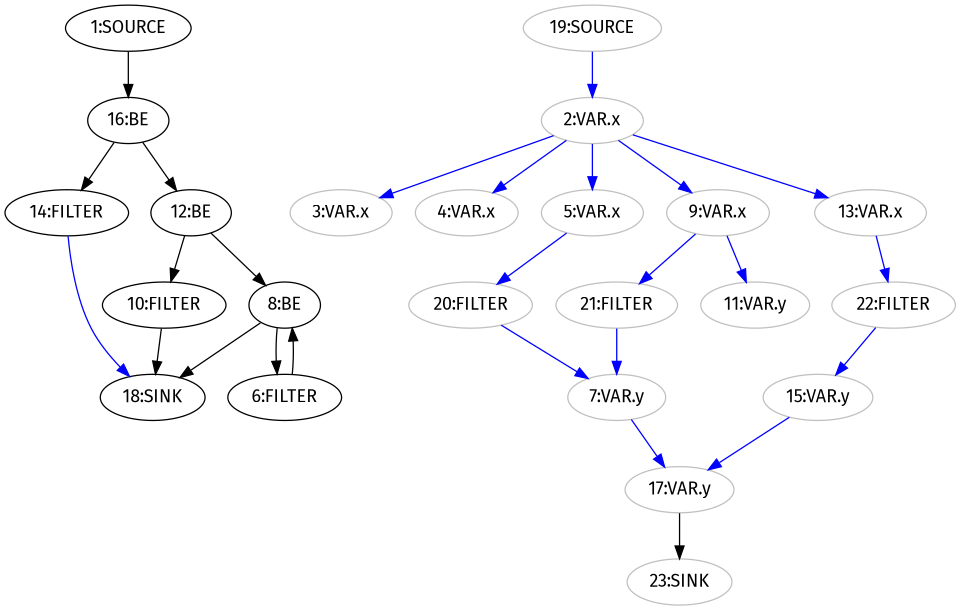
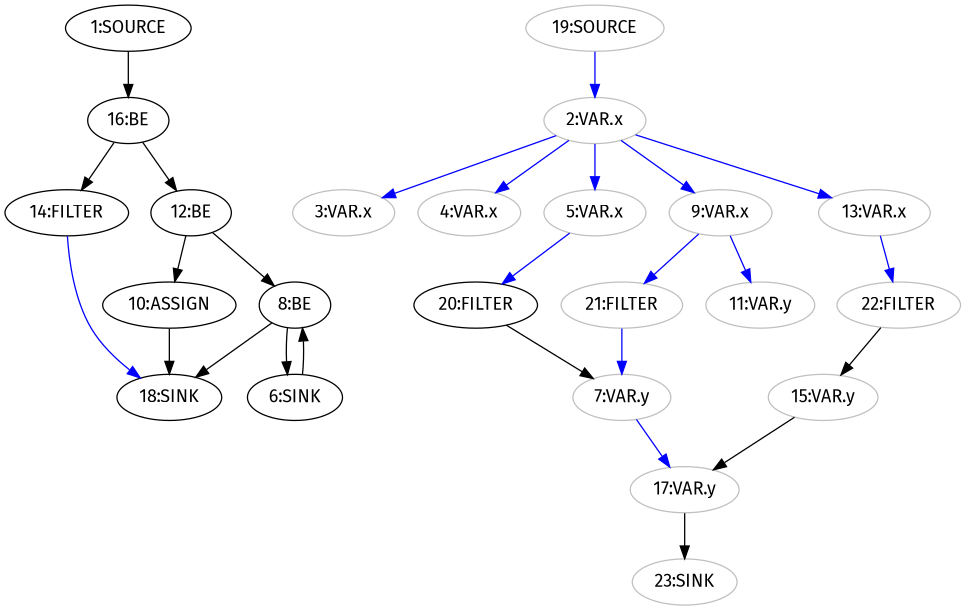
(164, 305) -> (169, 305)
(471, 305) -> (476, 305)
(860, 346) -> (865, 346)
(539, 348) -> (544, 348)
(285, 397) -> (295, 397)
(754, 440) -> (759, 440)
